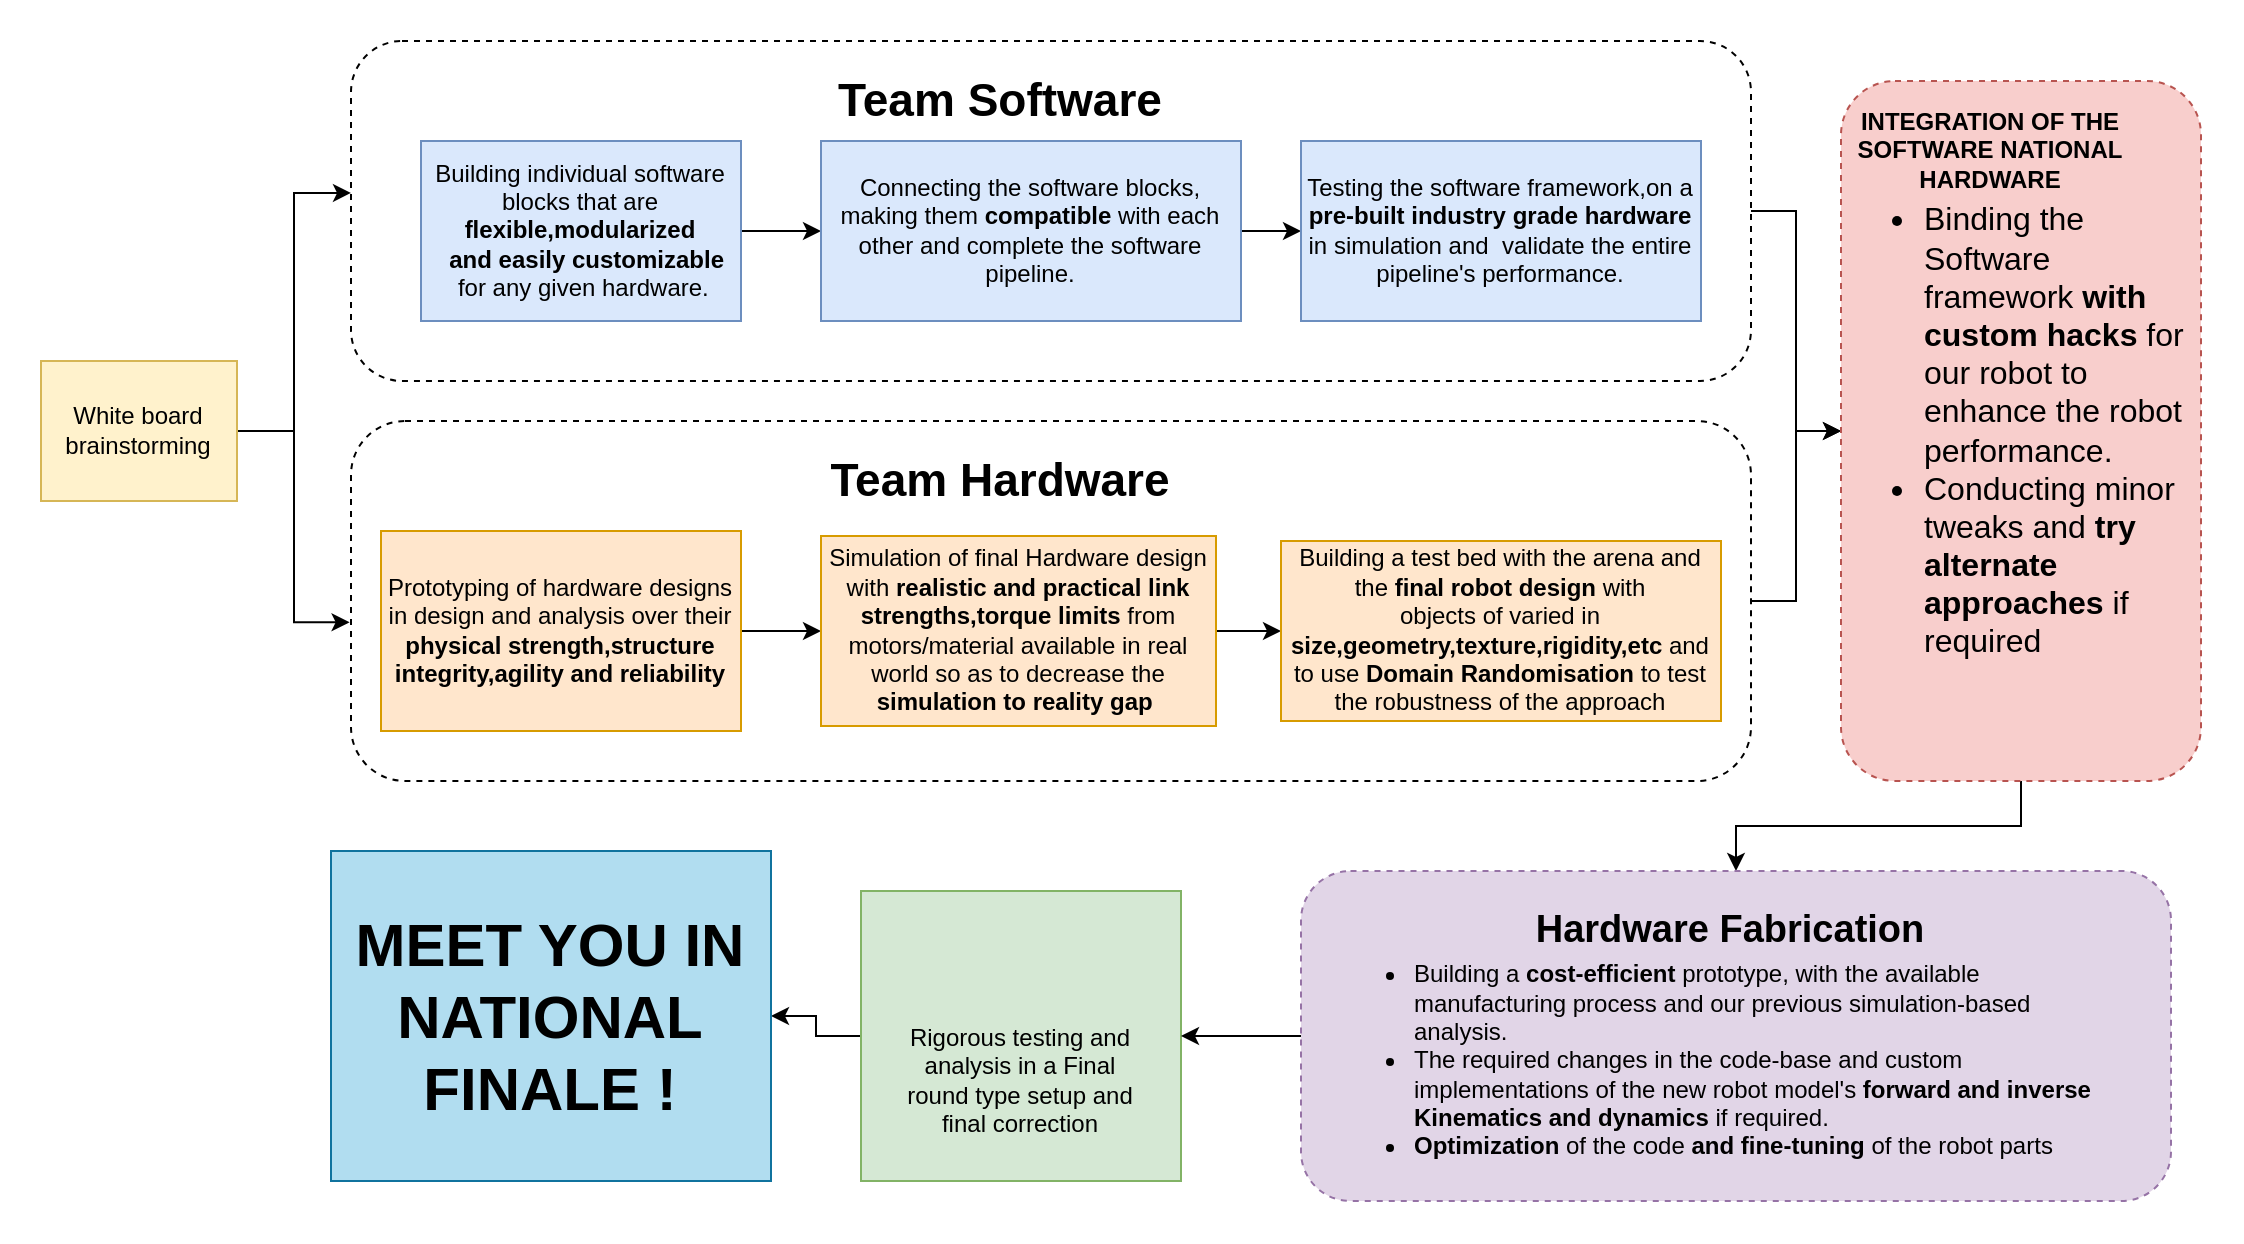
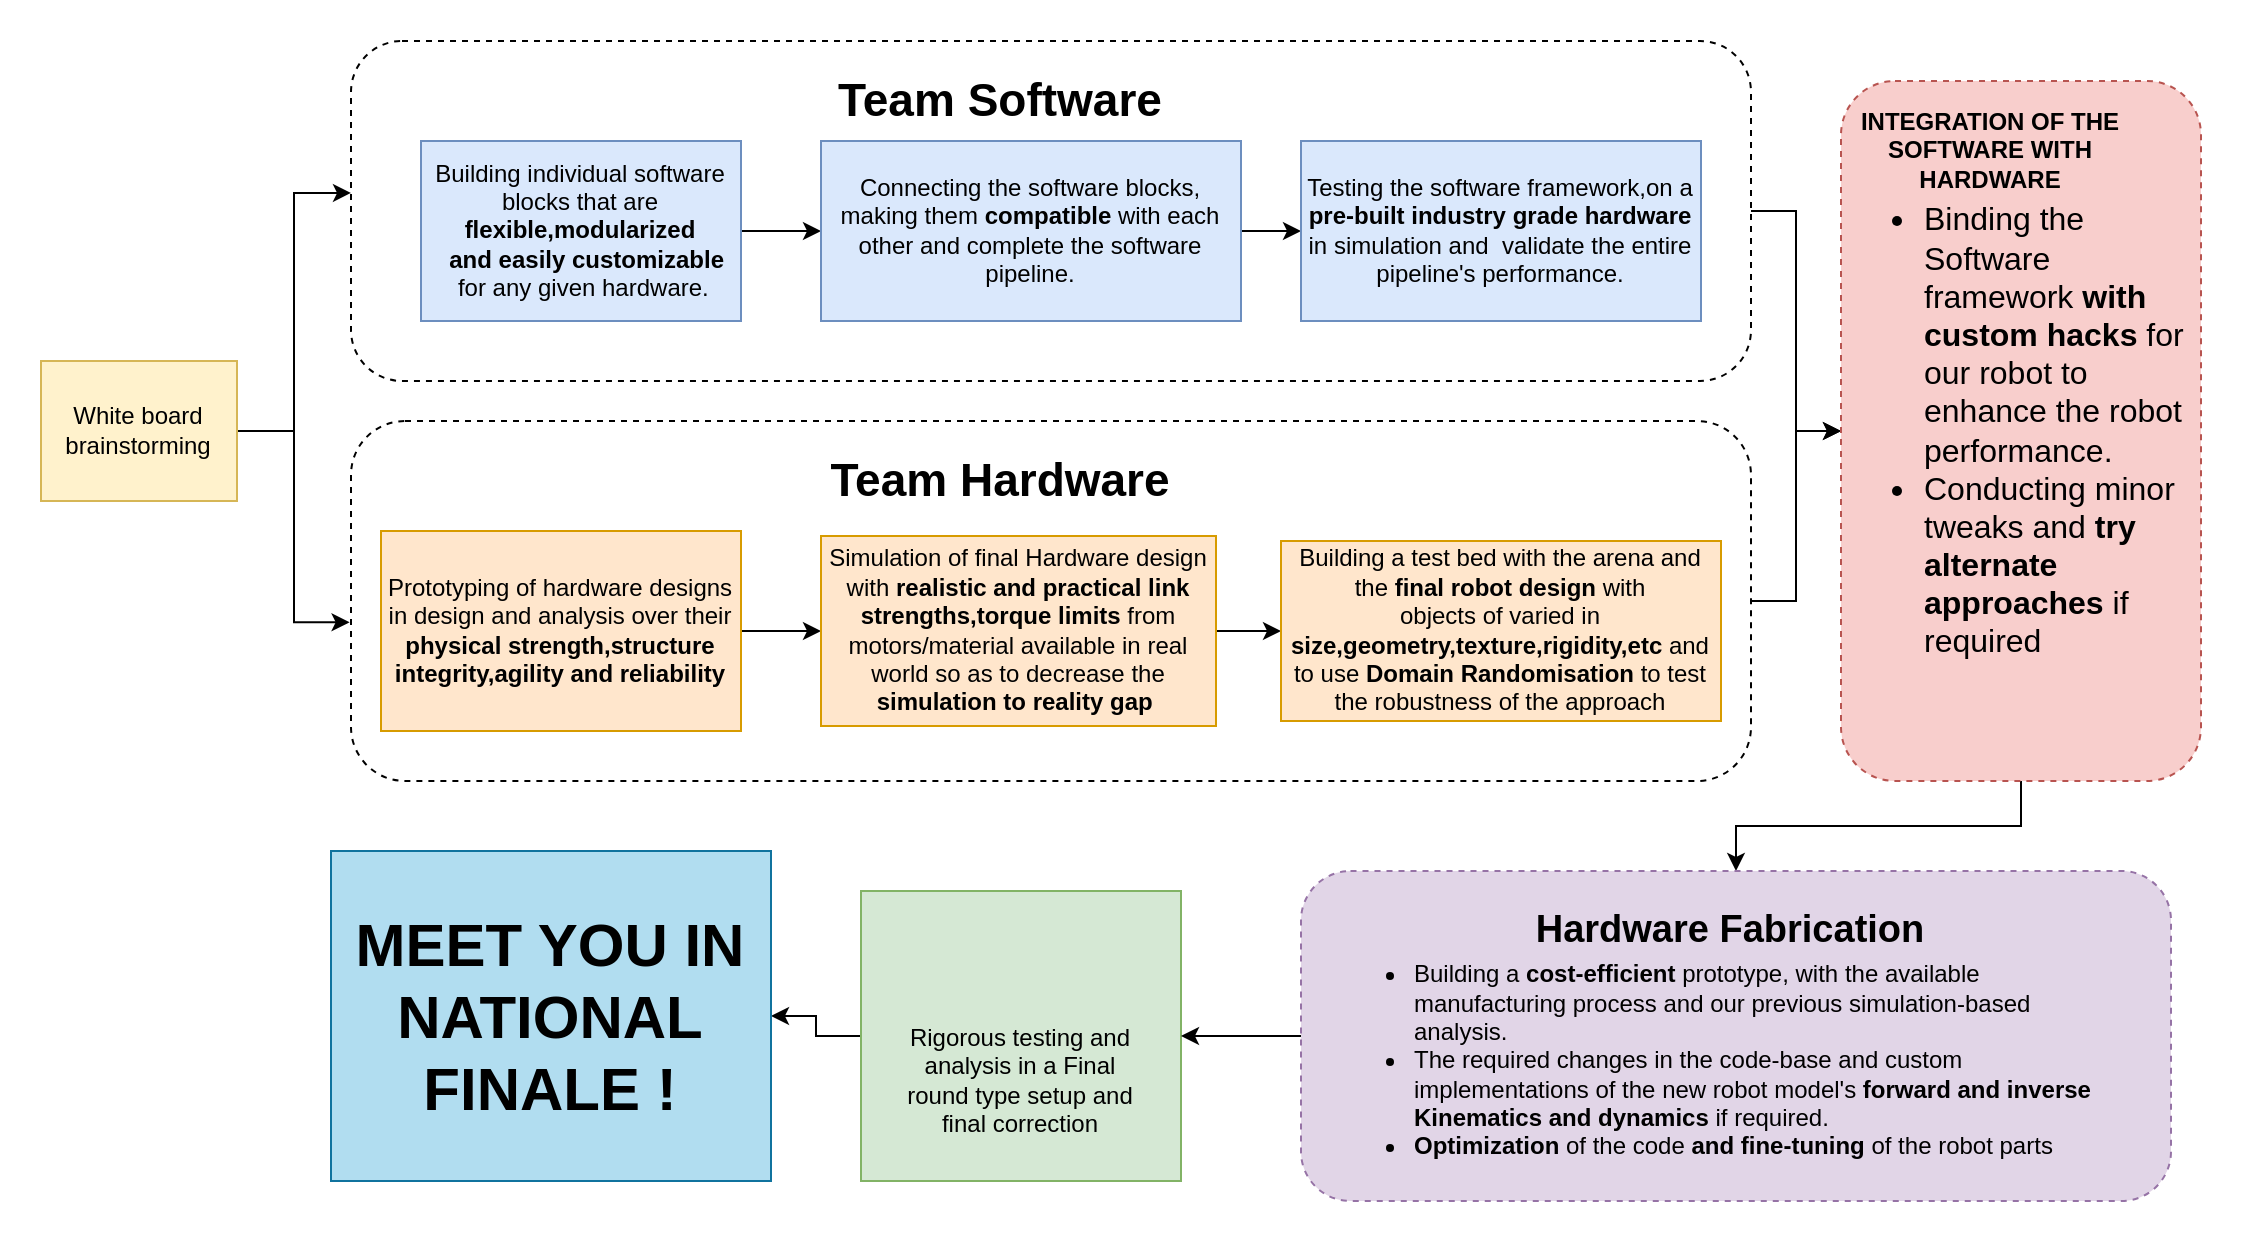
(1991, 151) -> (1991, 151)
